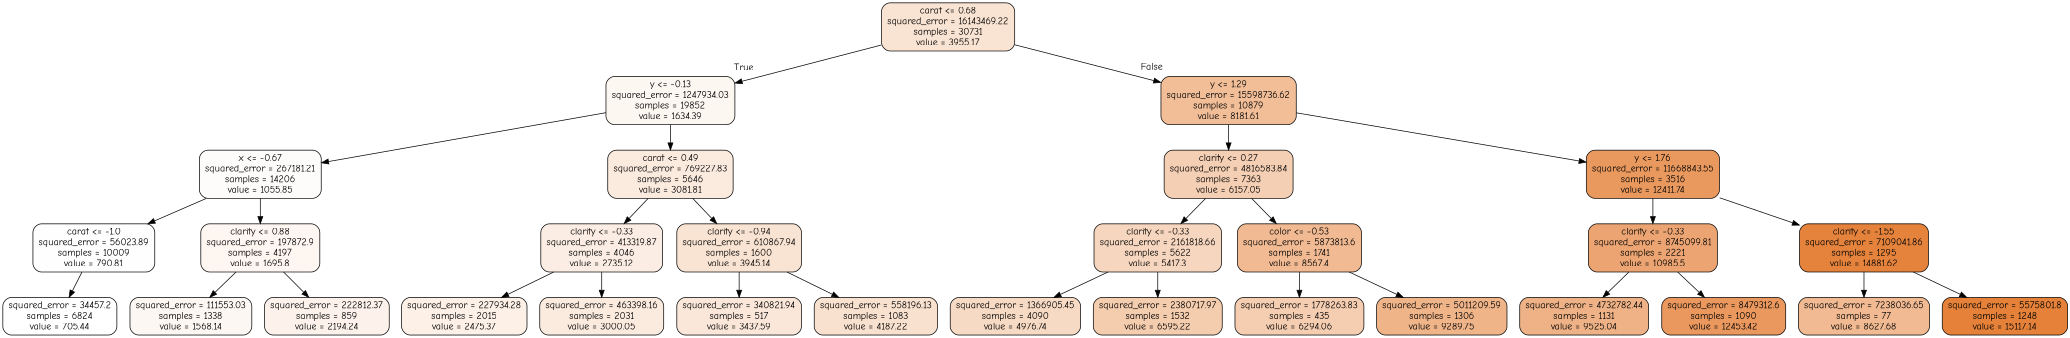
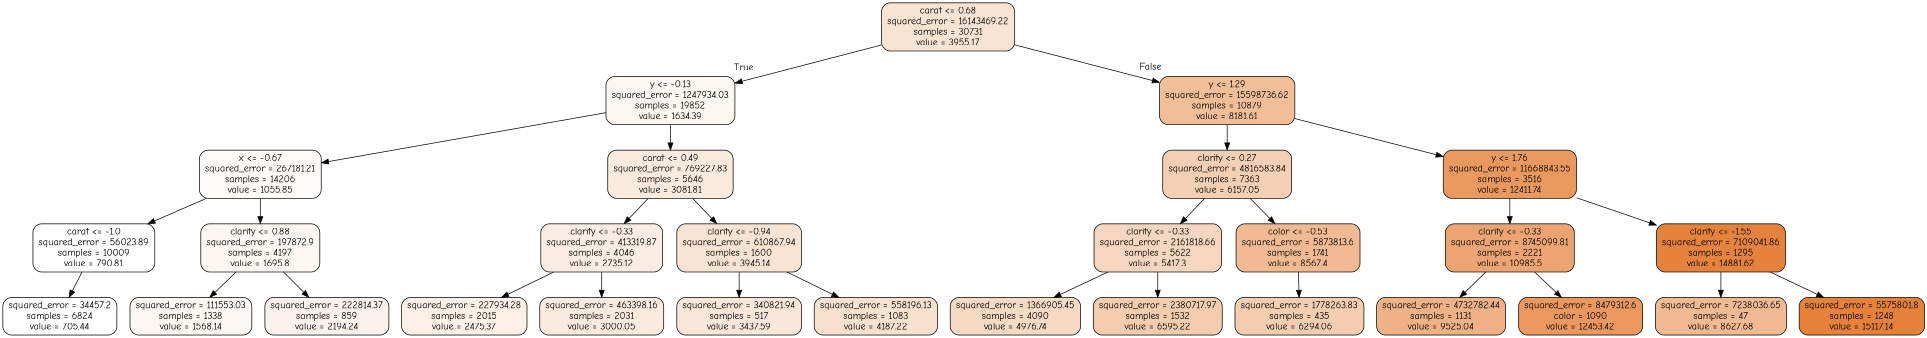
(327, 316) -> (327, 316)
(1442, 316) -> none
(1724, 316) -> (1581, 316)
(1864, 316) -> (1721, 316)
